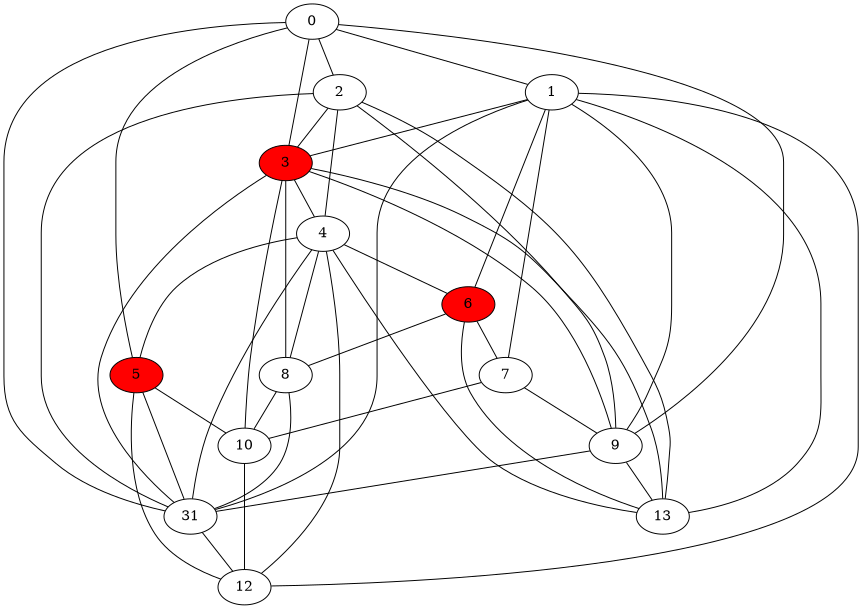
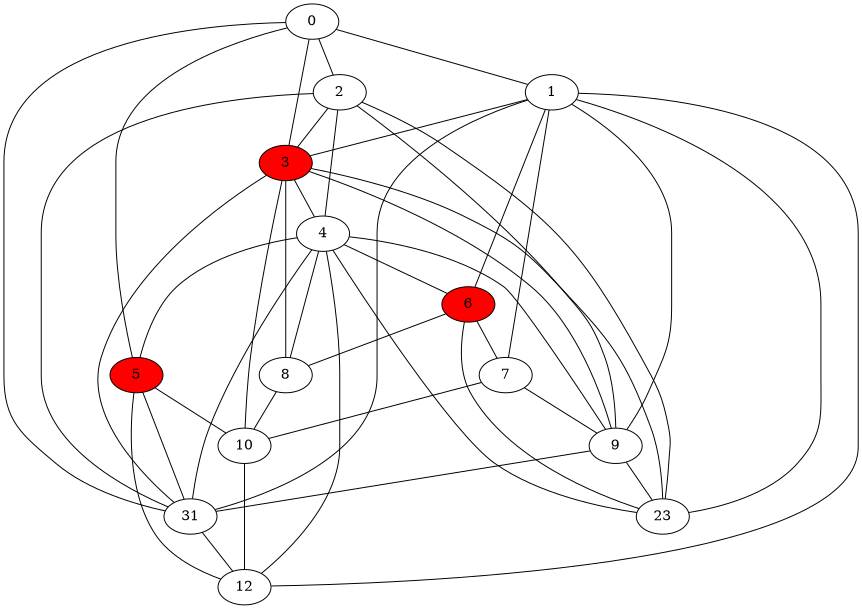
(735, 107) -> (508, 291)
(277, 467) -> none
(663, 517) -> (663, 517)
